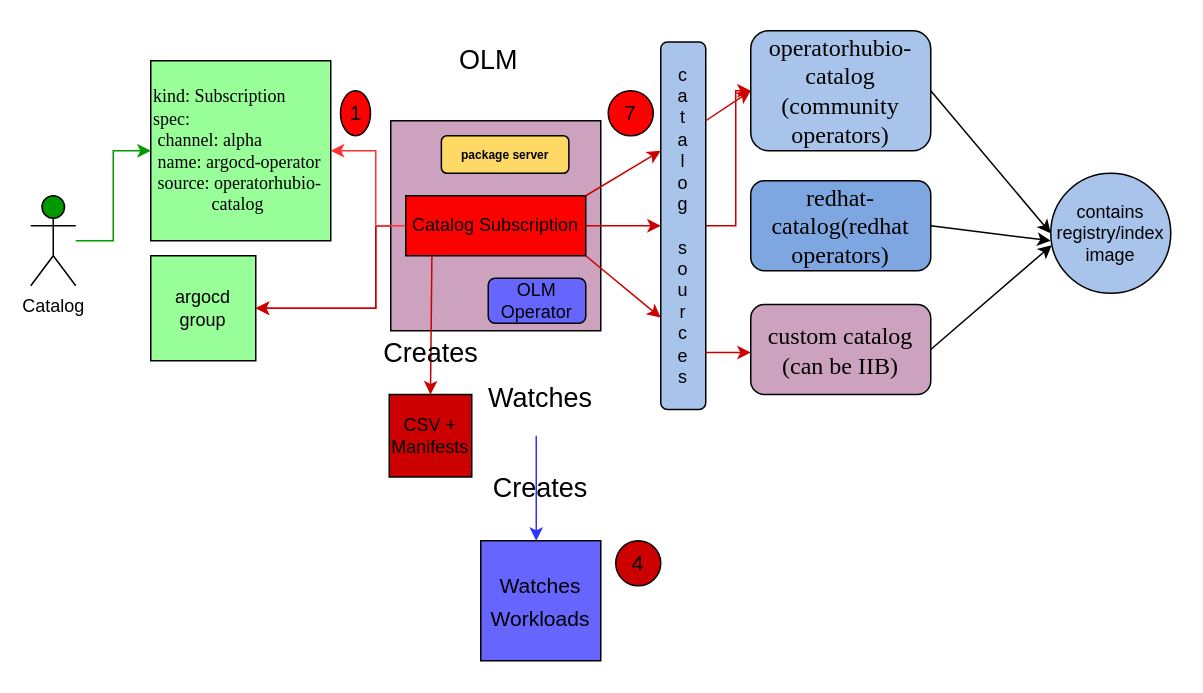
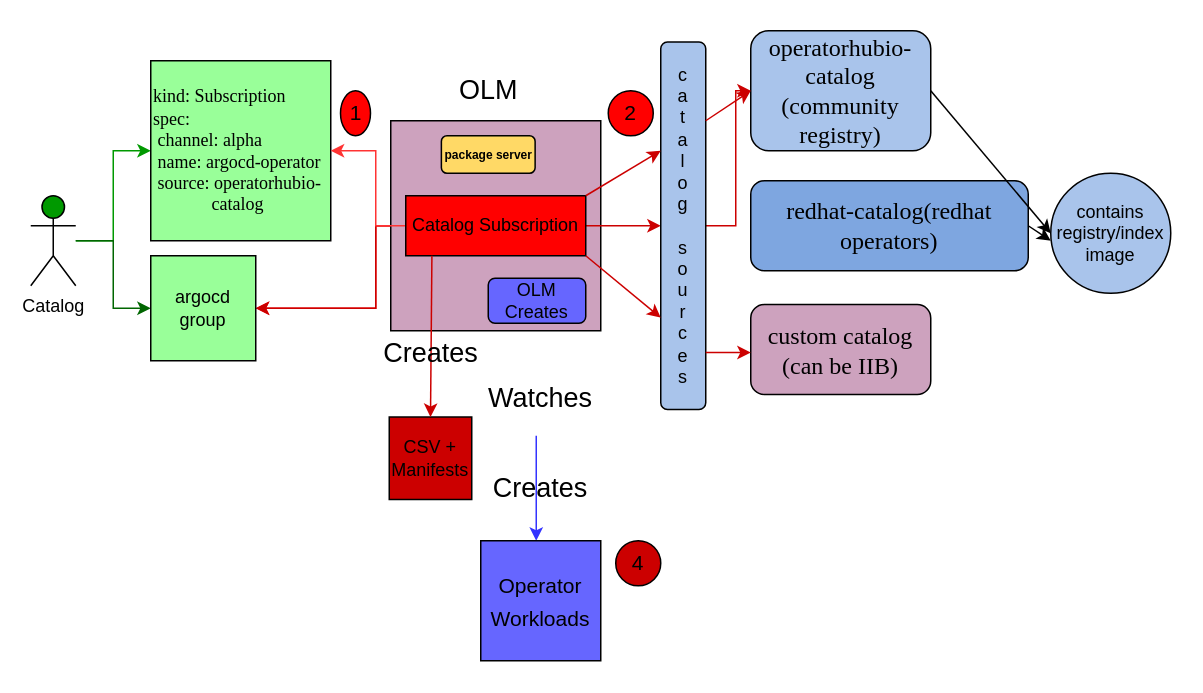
(488, 61) -> (488, 91)
(841, 91) -> (841, 91)
(631, 113) -> (631, 113)
(505, 155) -> (488, 155)
(841, 226) -> (890, 226)
none -> (113, 289)
(988, 300) -> none
(537, 301) -> (537, 301)
(431, 436) -> (431, 458)
(541, 601) -> (541, 601)
